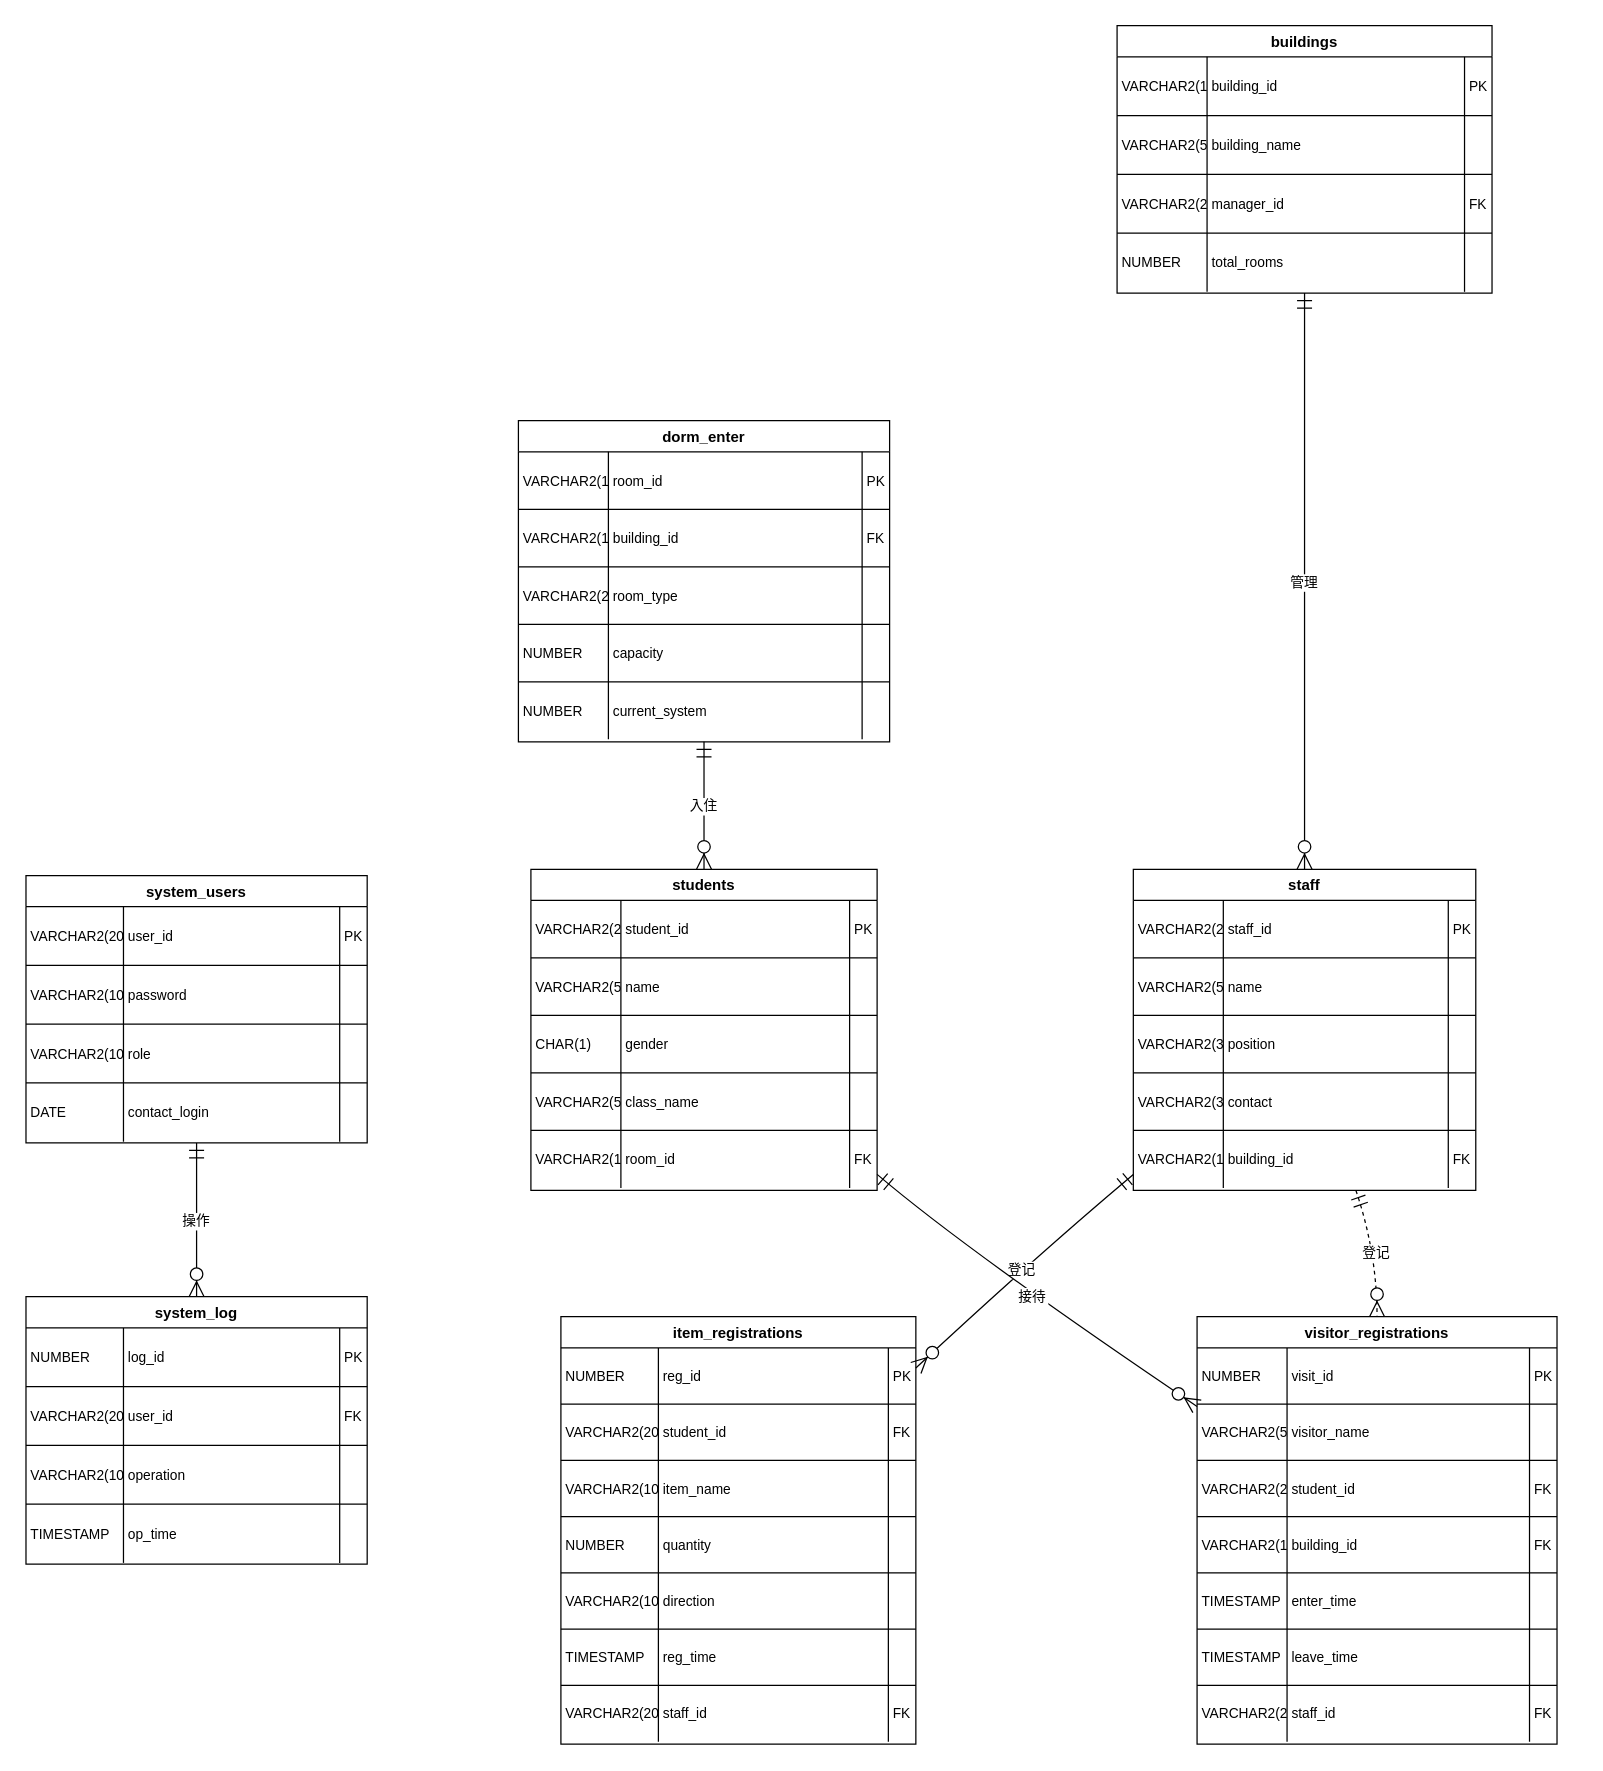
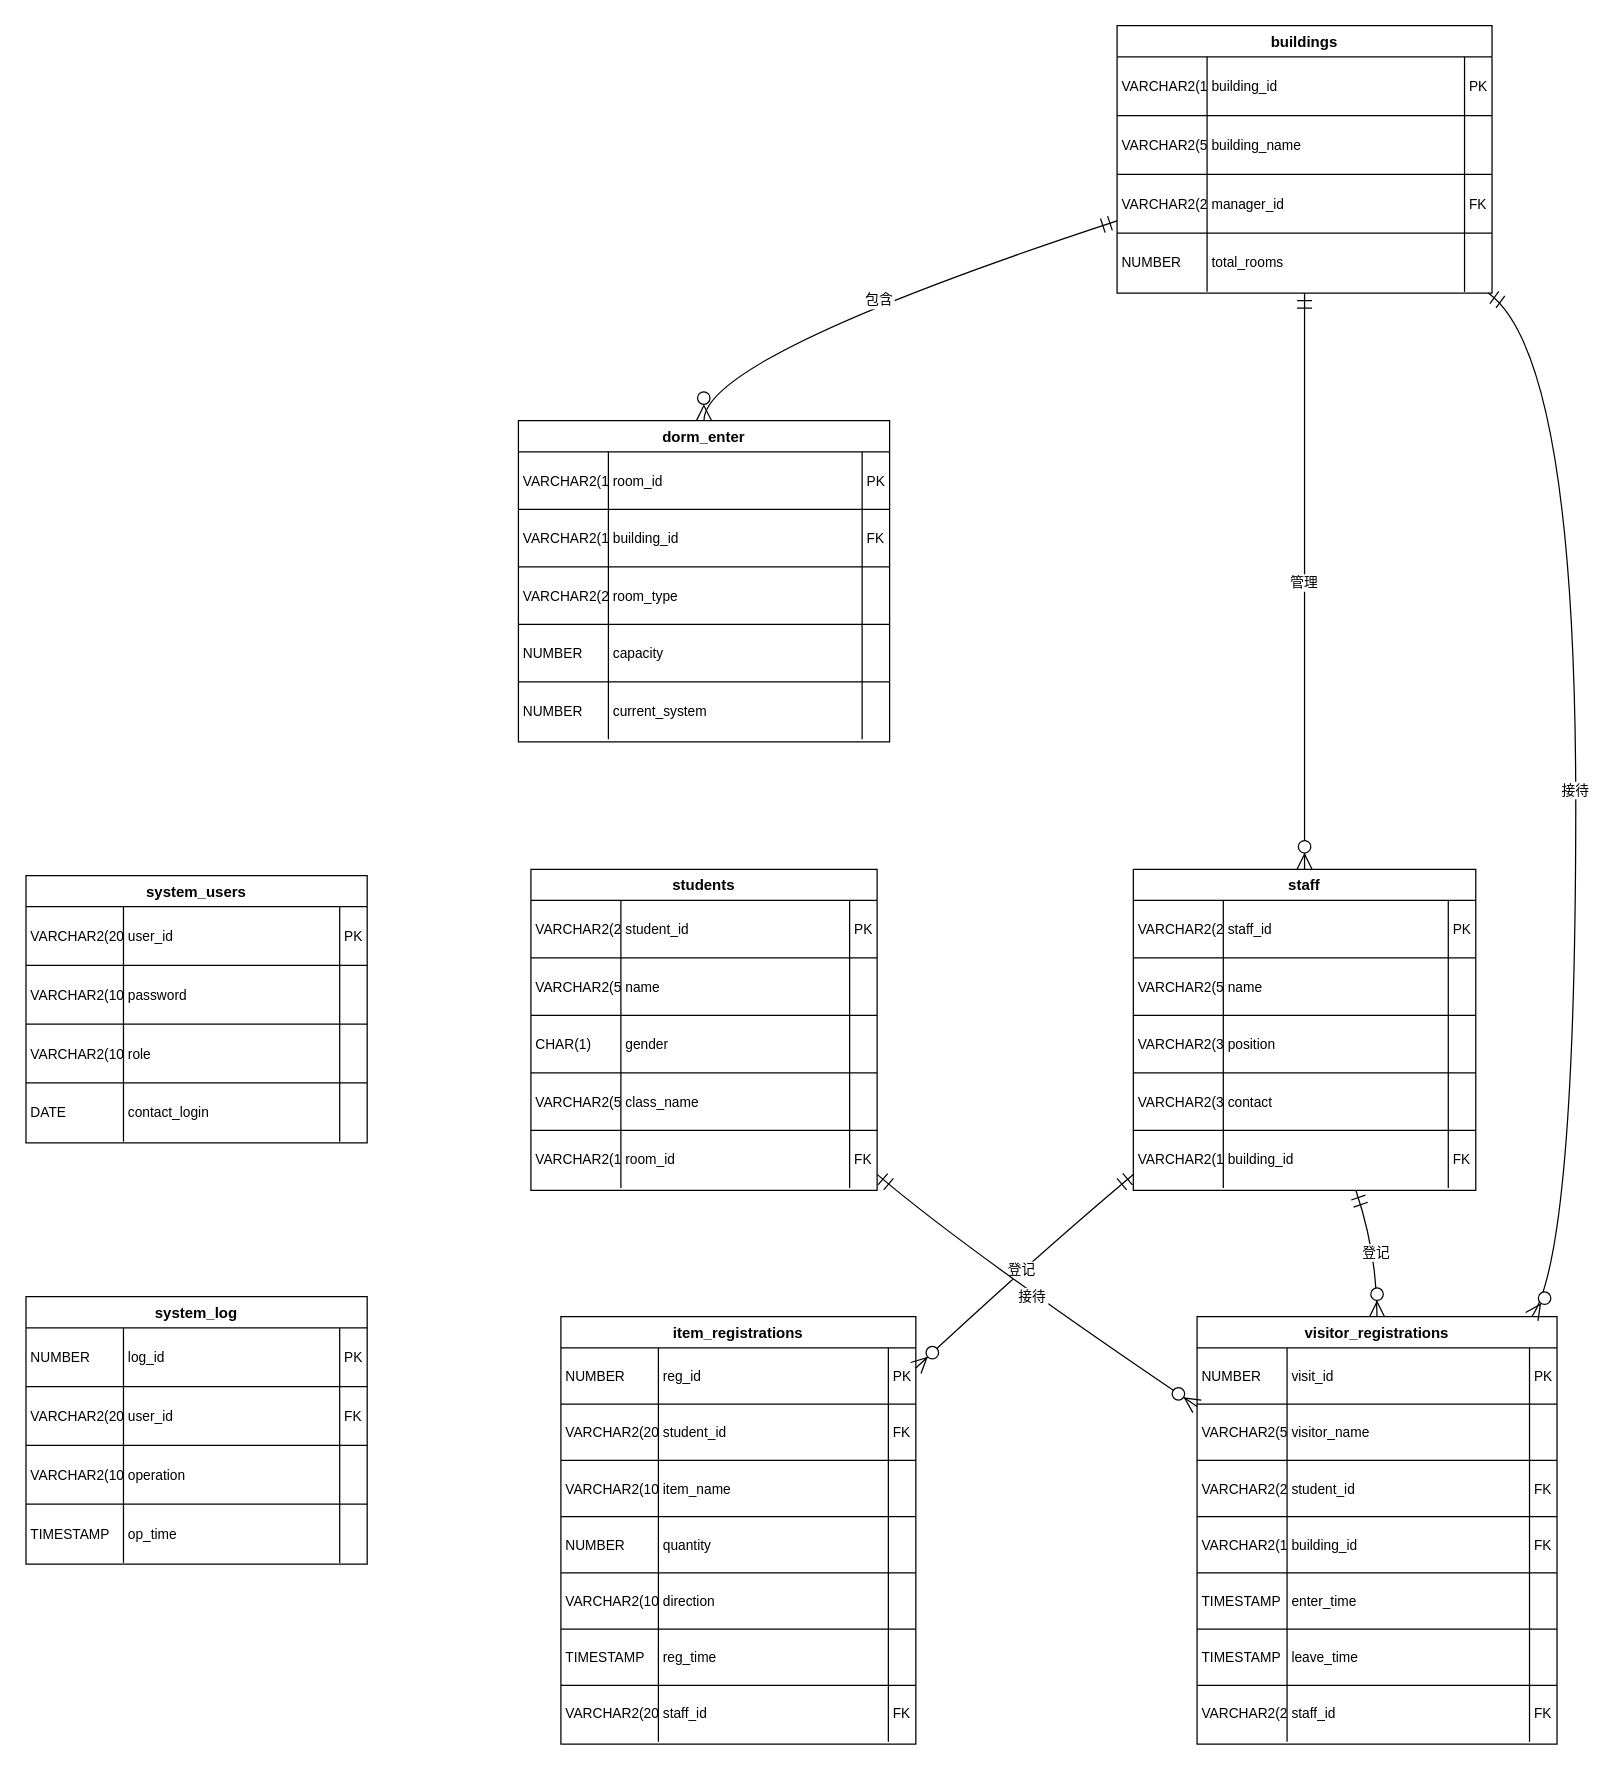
none -> (897, 300)
none -> (1576, 800)
(704, 807) -> none
(1363, 1216) -> (1363, 1216)
(196, 1223) -> none
